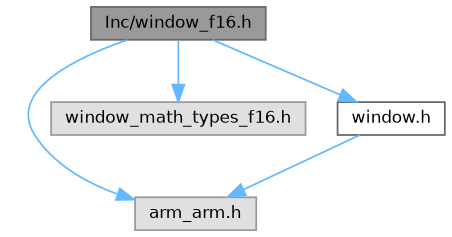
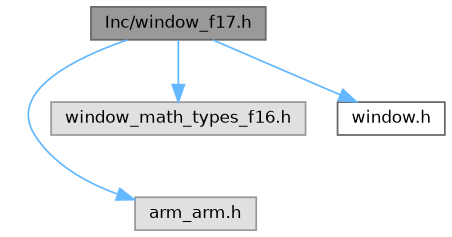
(178, 23) -> (178, 23)
(302, 162) -> none
